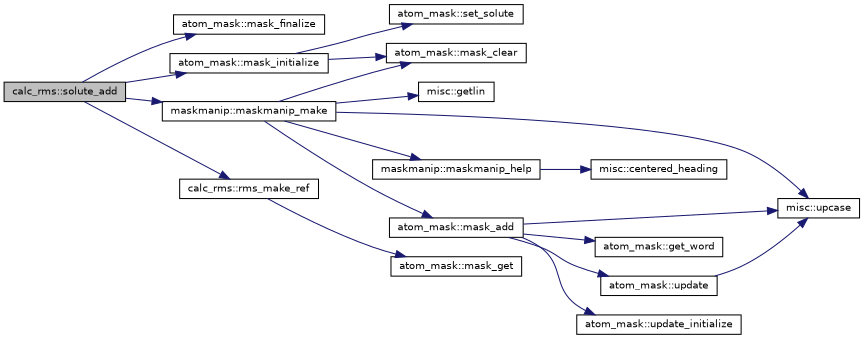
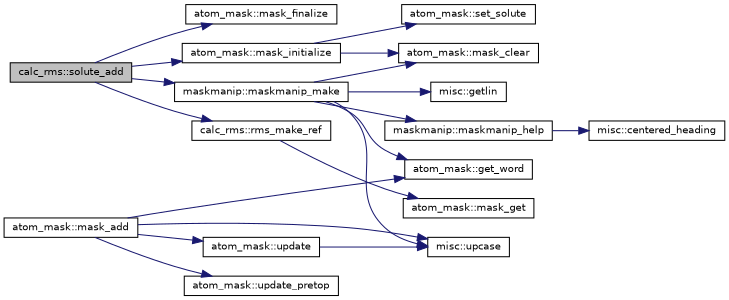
(342, 171) -> (371, 138)
(659, 325) -> (261, 286)
